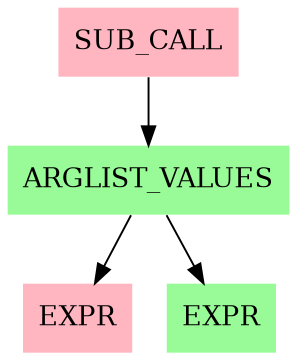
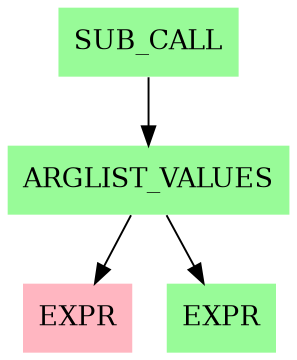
(149, 42) -> (149, 42)
